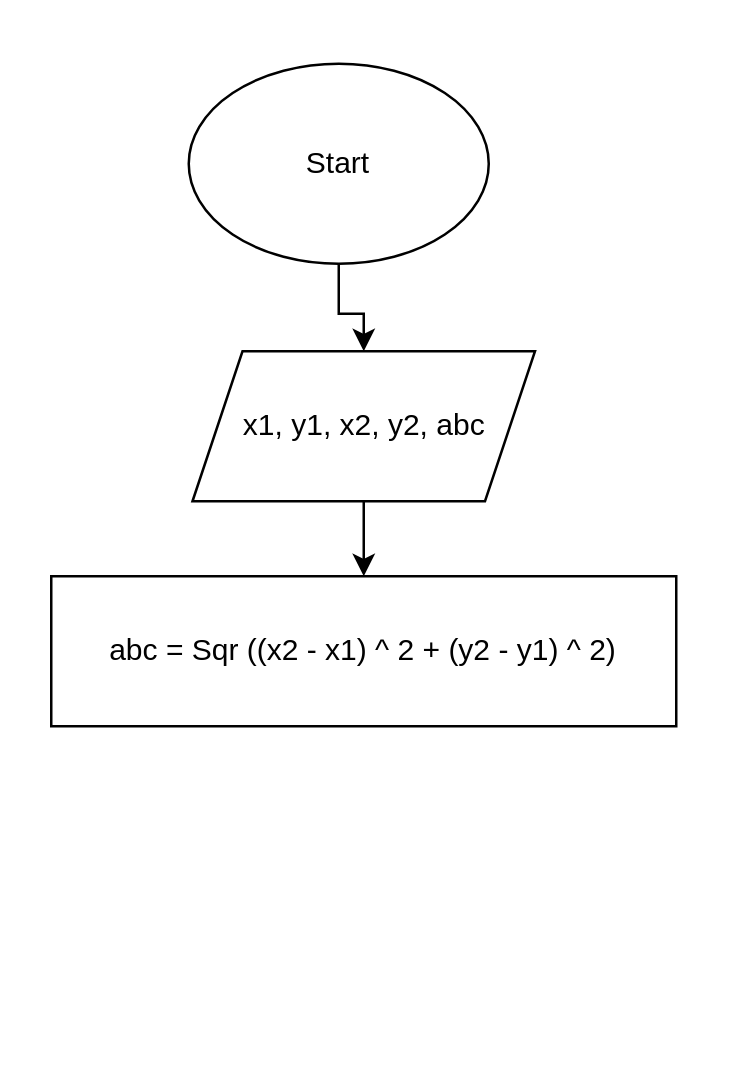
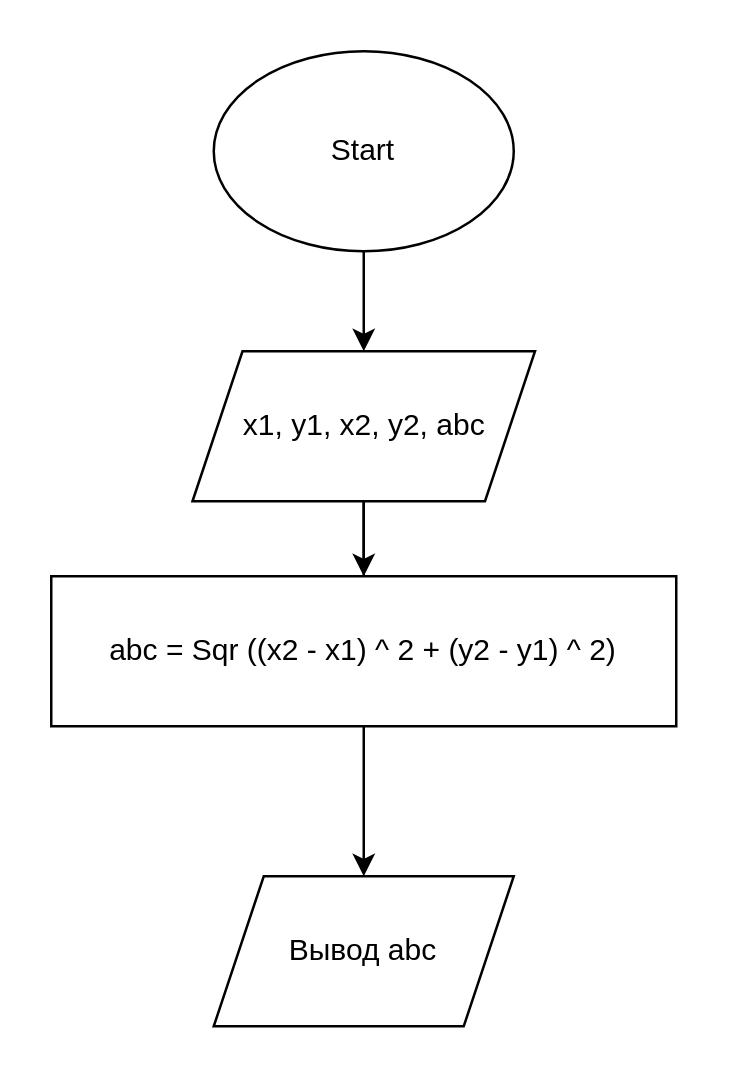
(339, 164) -> (364, 151)
none -> (364, 793)
none -> (364, 951)
